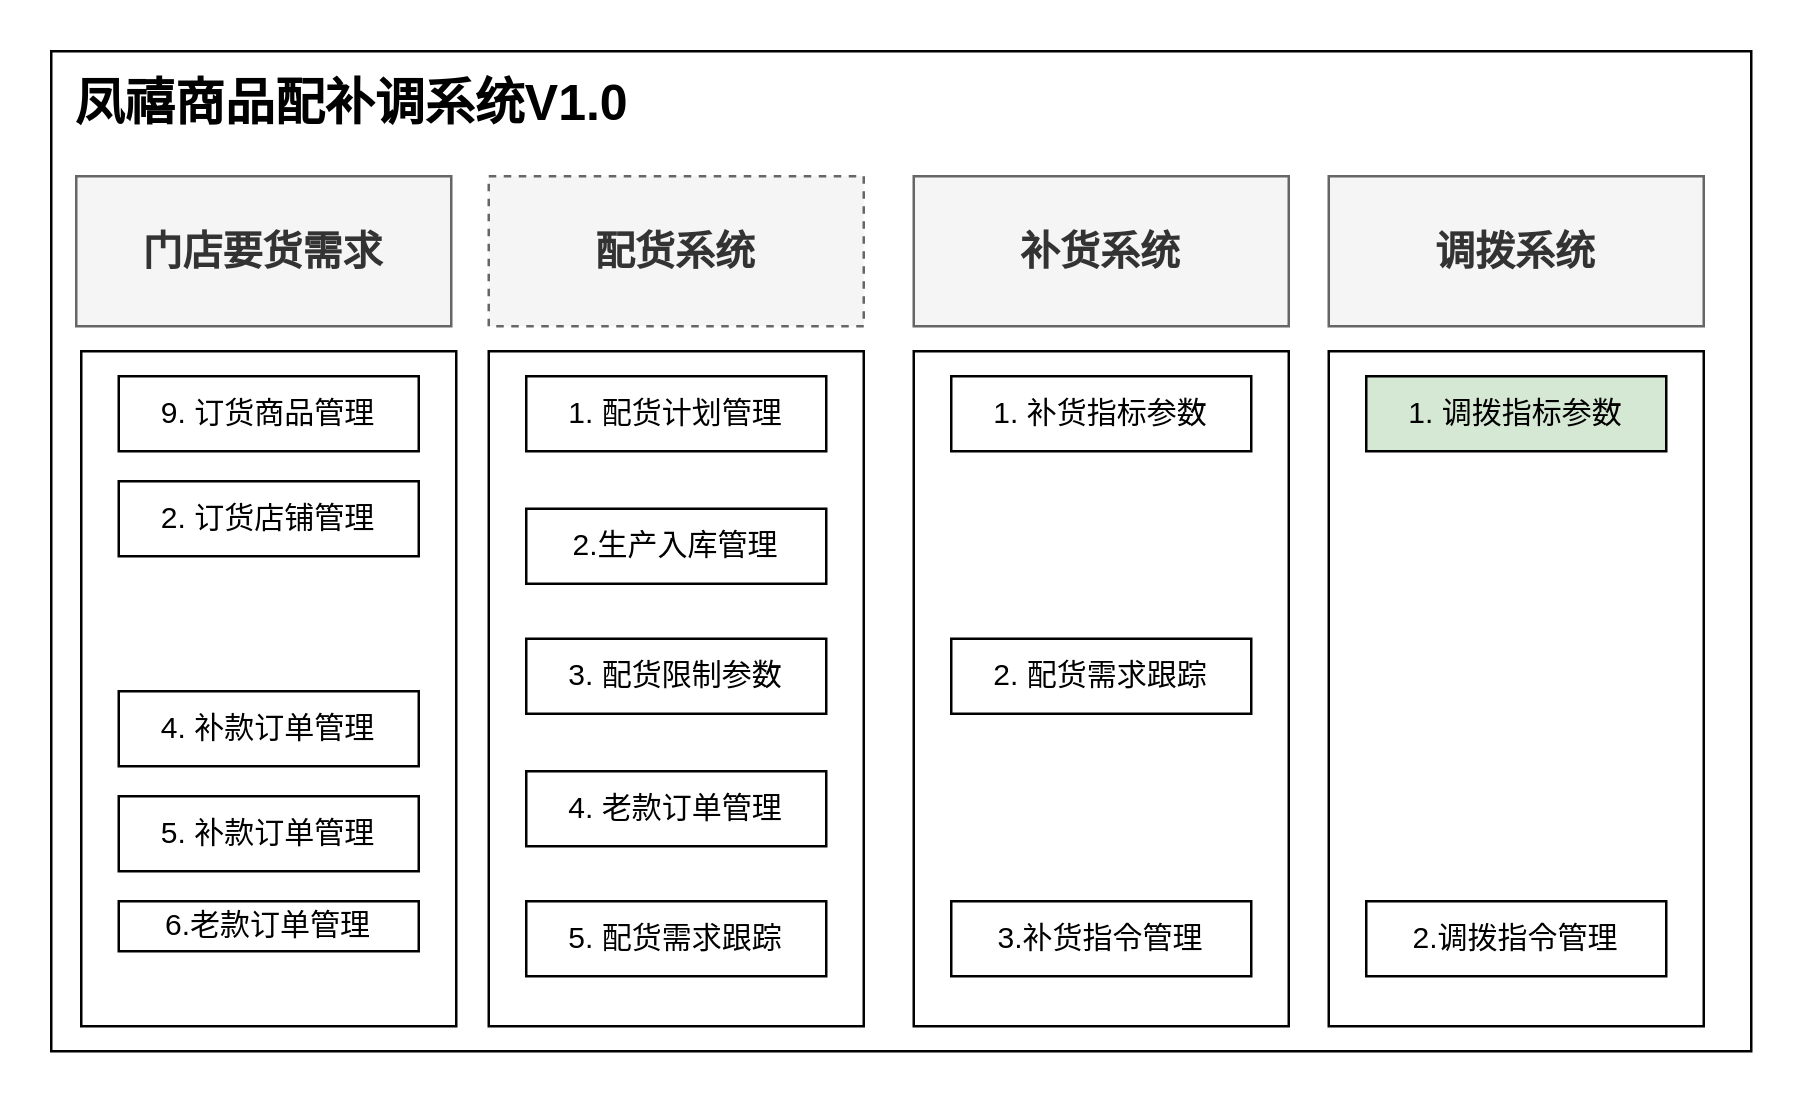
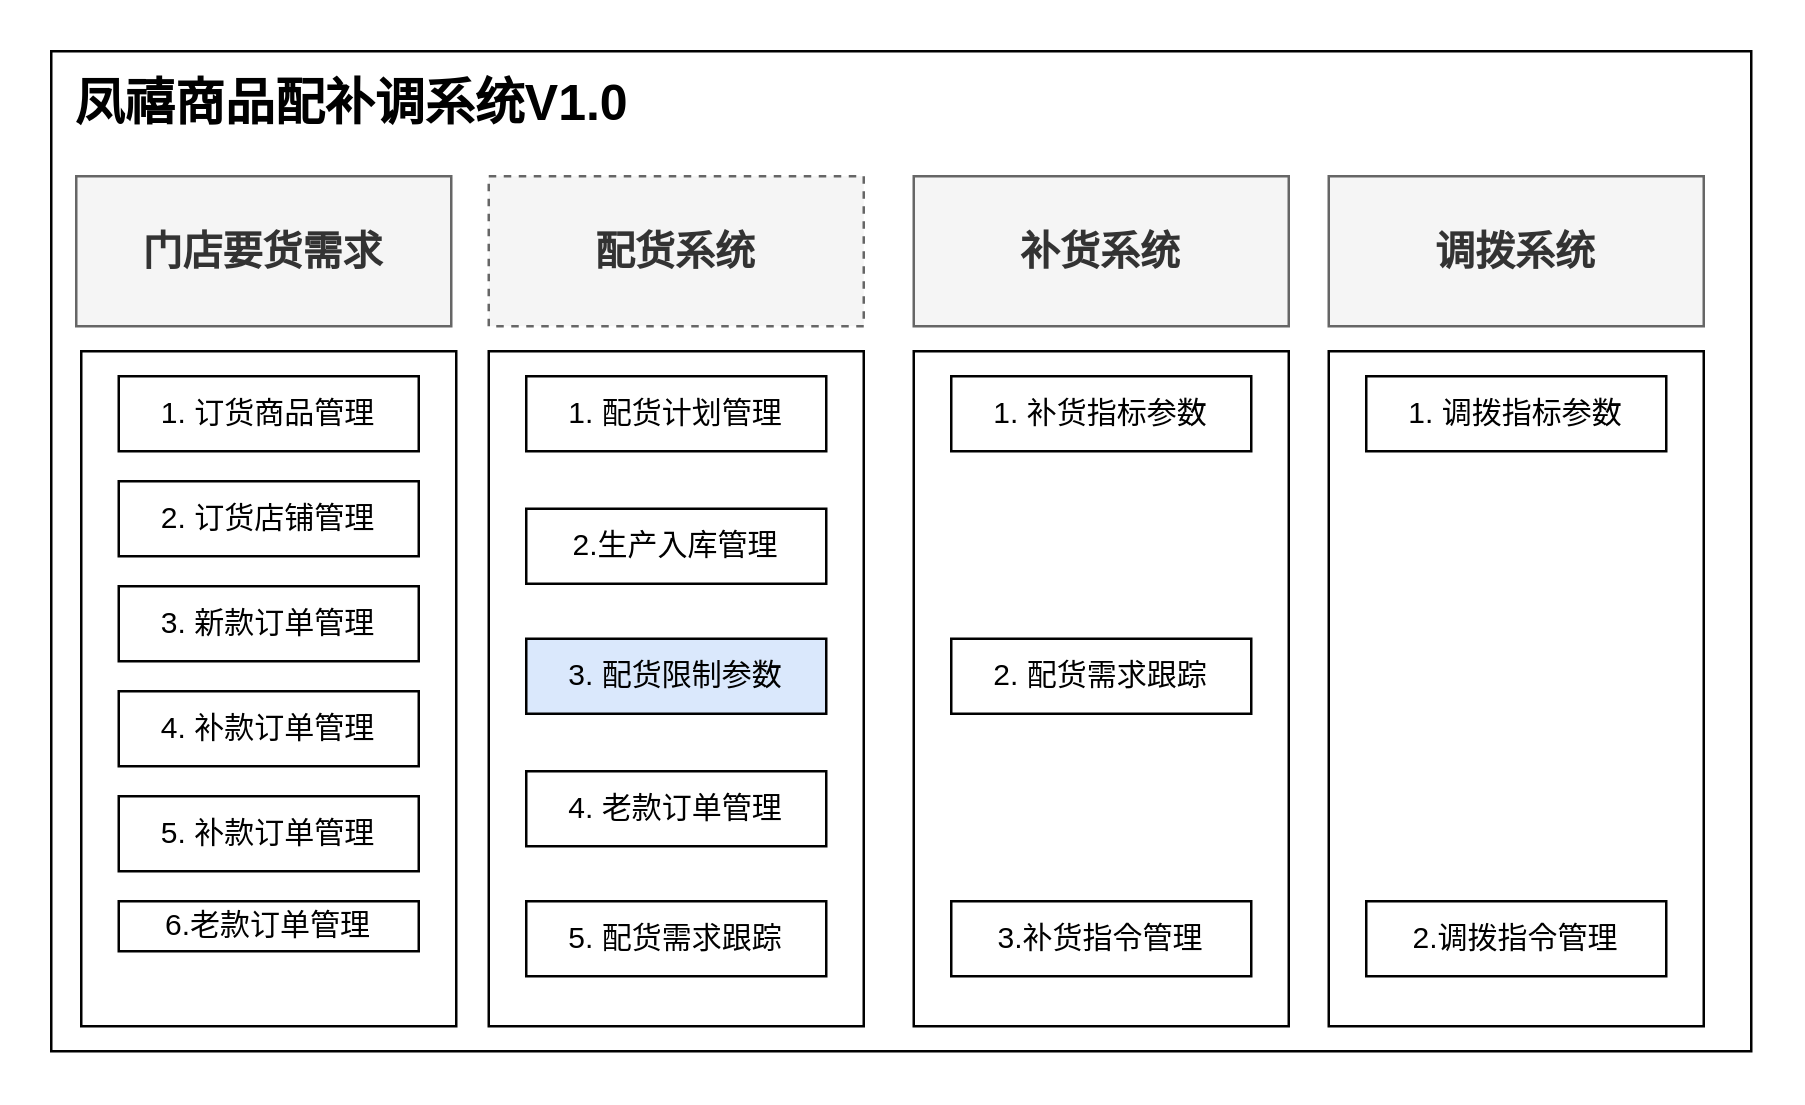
(269, 414) -> (269, 414)
(1516, 414) -> (1516, 414)
none -> (269, 624)
(676, 676) -> (676, 676)
